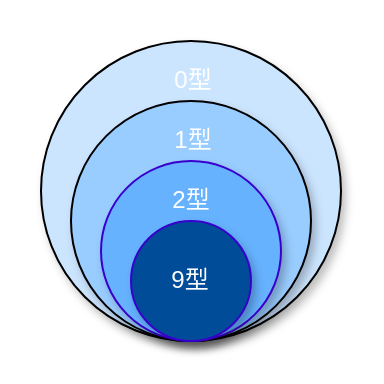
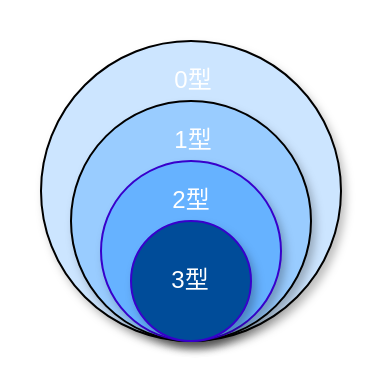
(191, 281) -> (191, 281)
